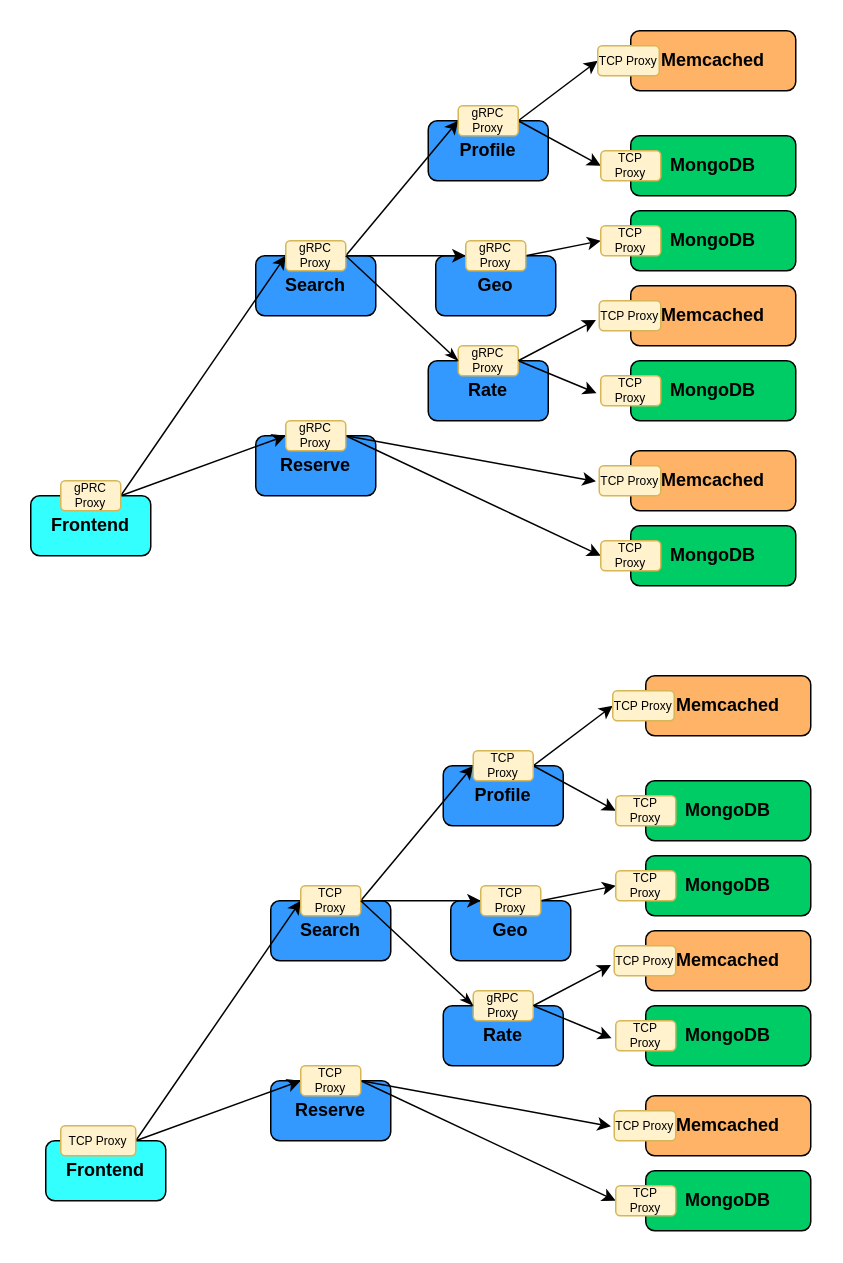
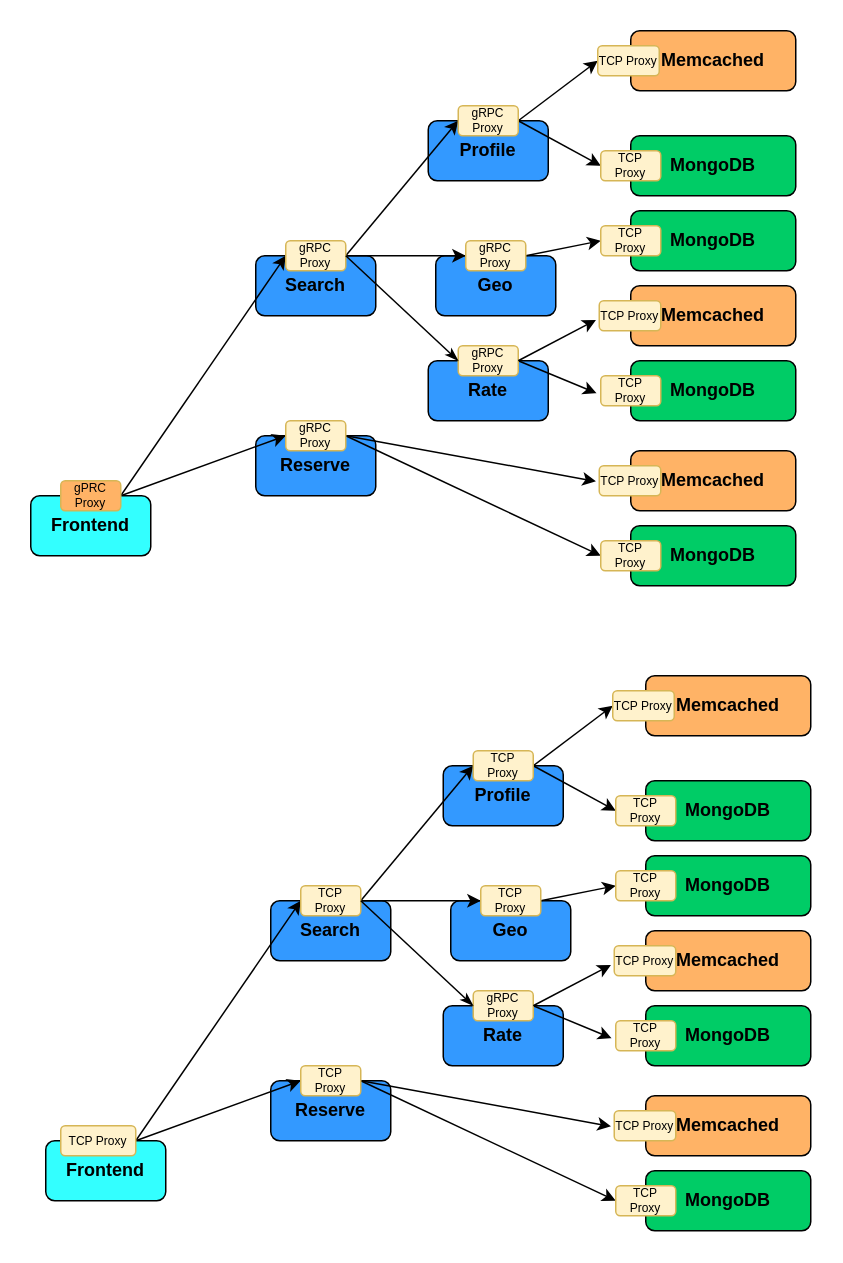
(91, 496) -> (91, 496)
